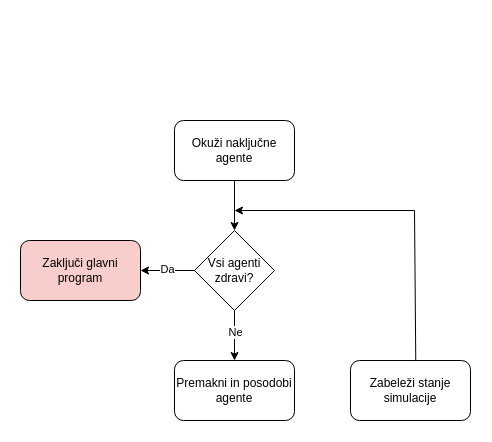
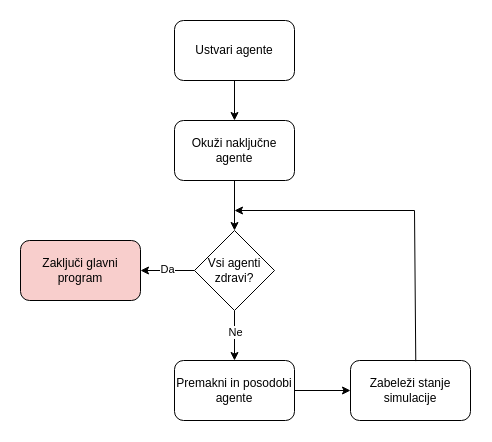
none -> (235, 51)
none -> (235, 97)
none -> (319, 391)
